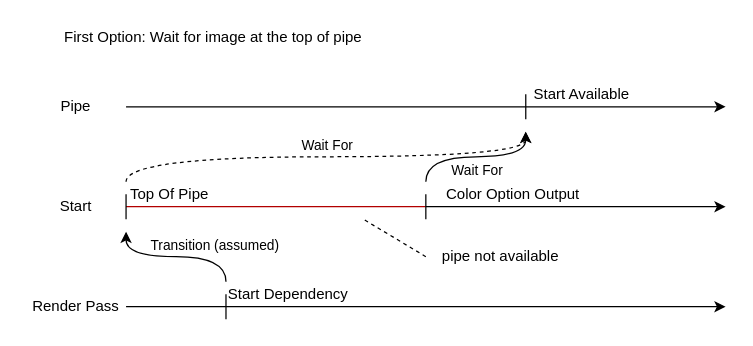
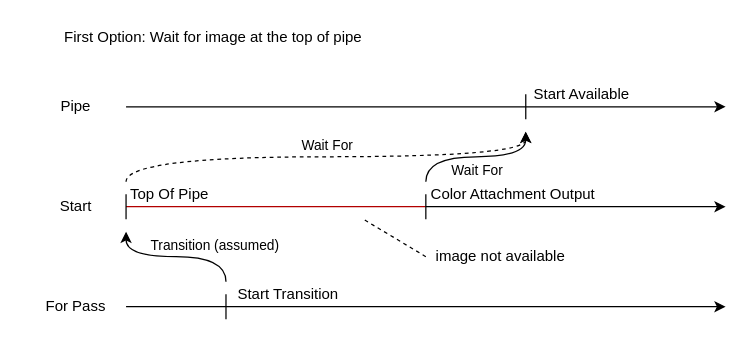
(513, 194) -> (513, 194)
(501, 257) -> (501, 257)
(288, 294) -> (288, 294)
(76, 307) -> (76, 307)
